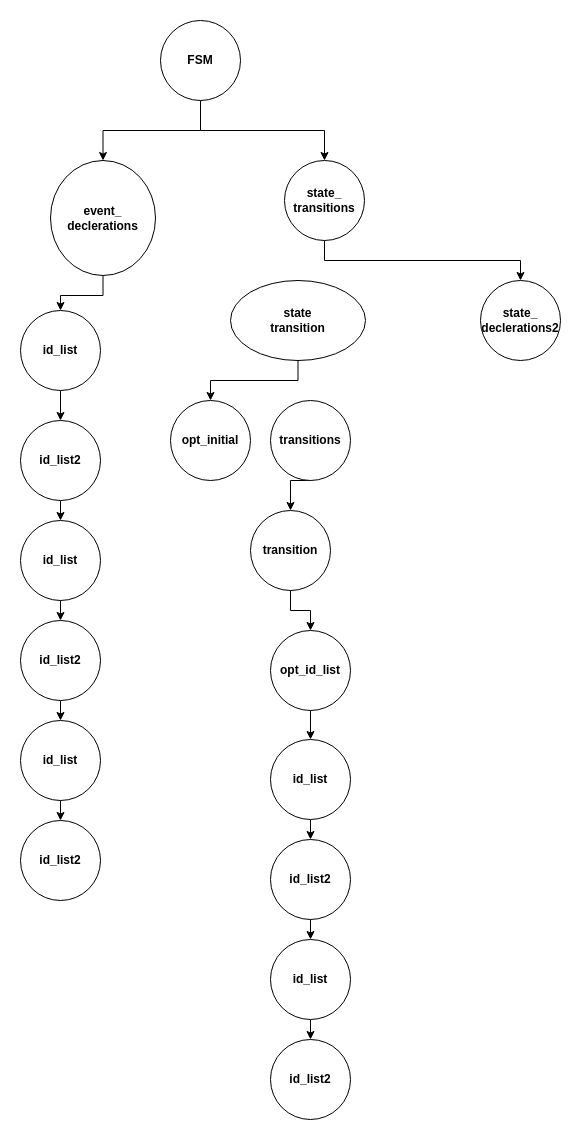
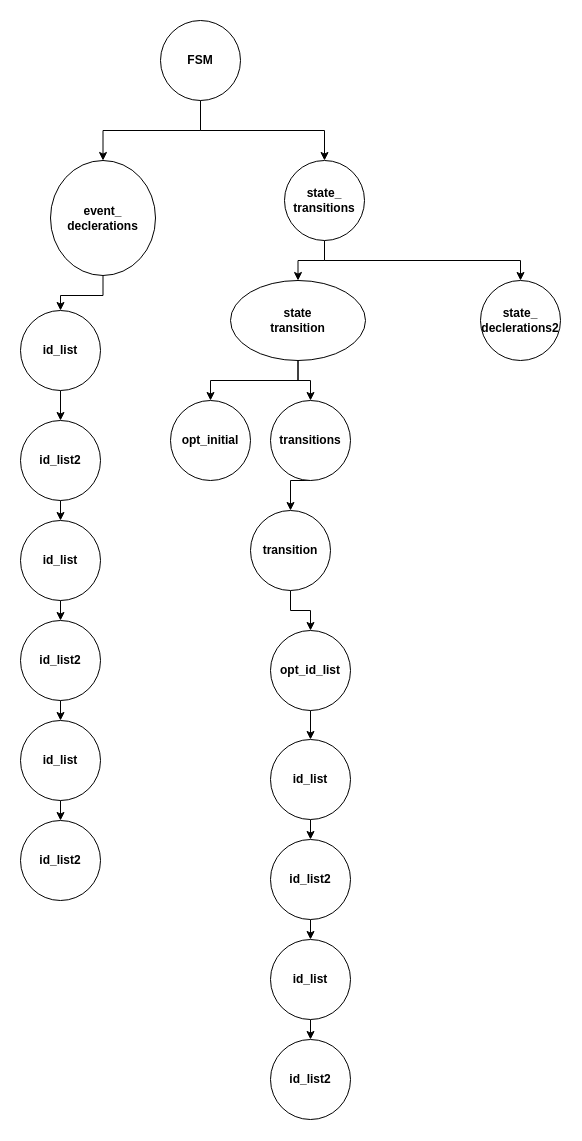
none -> (304, 261)
none -> (311, 382)
